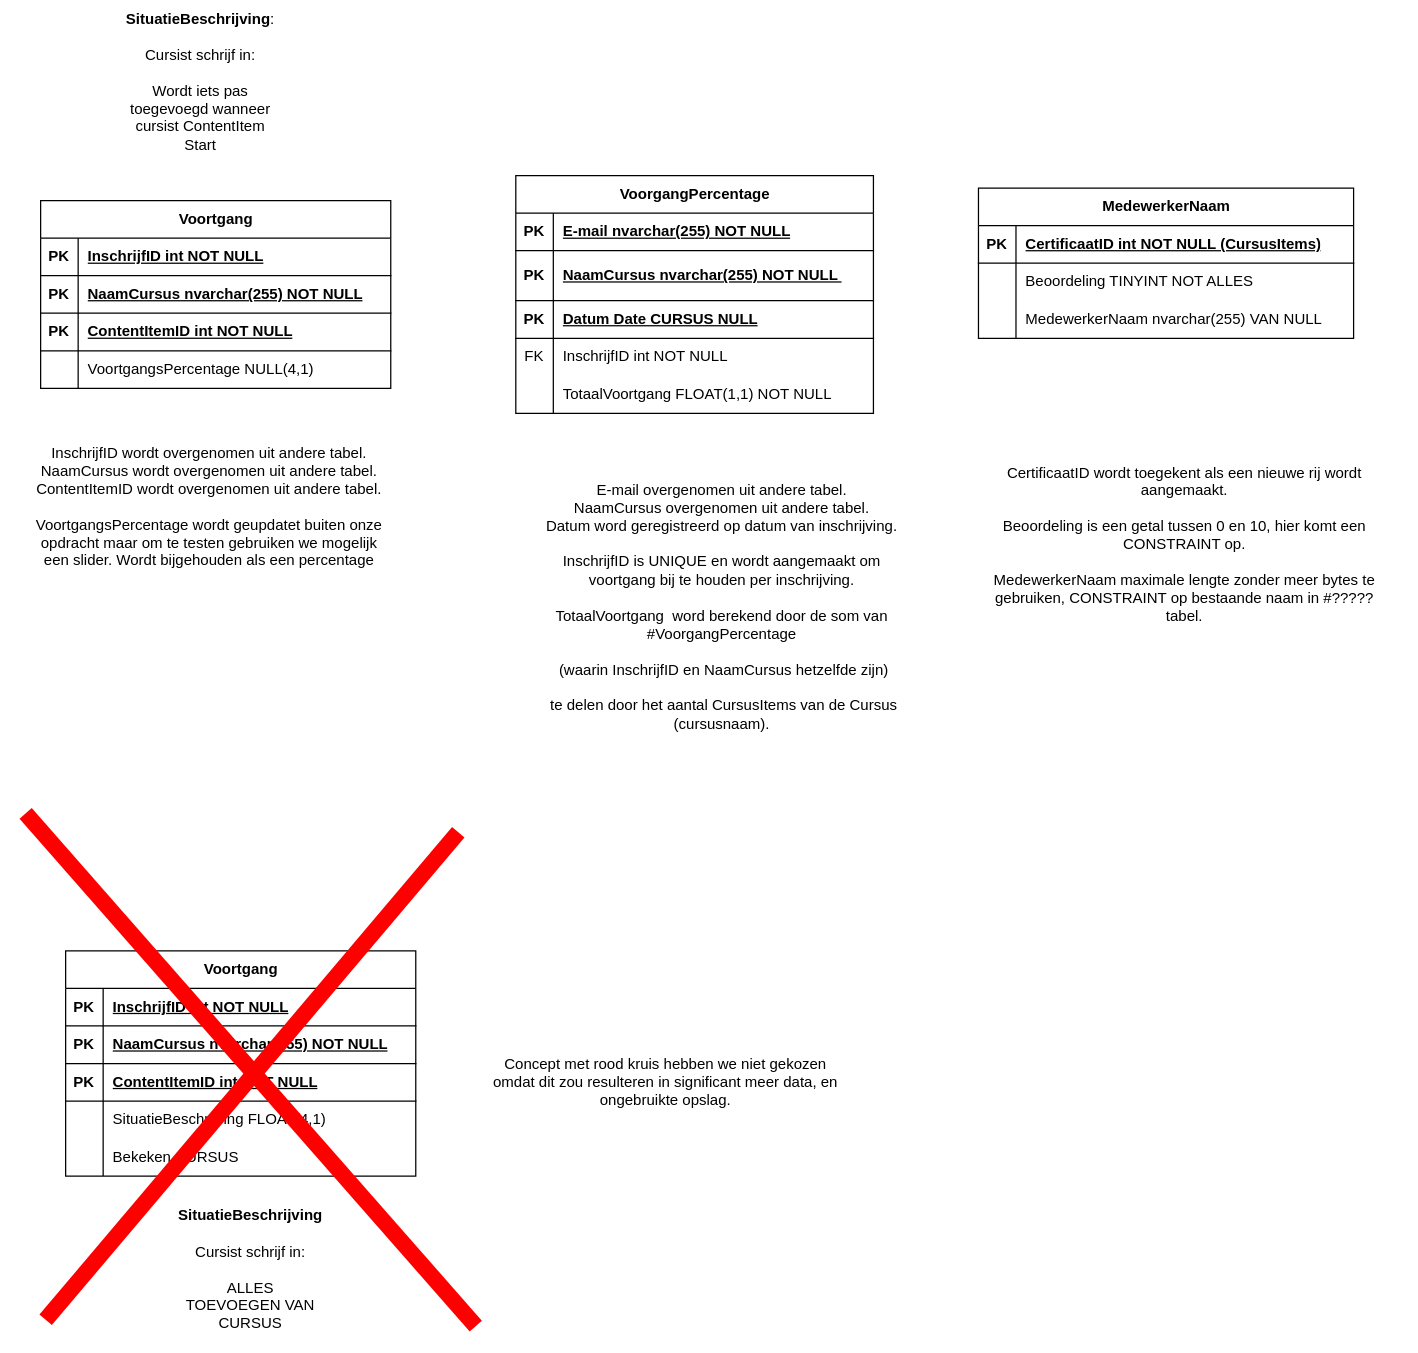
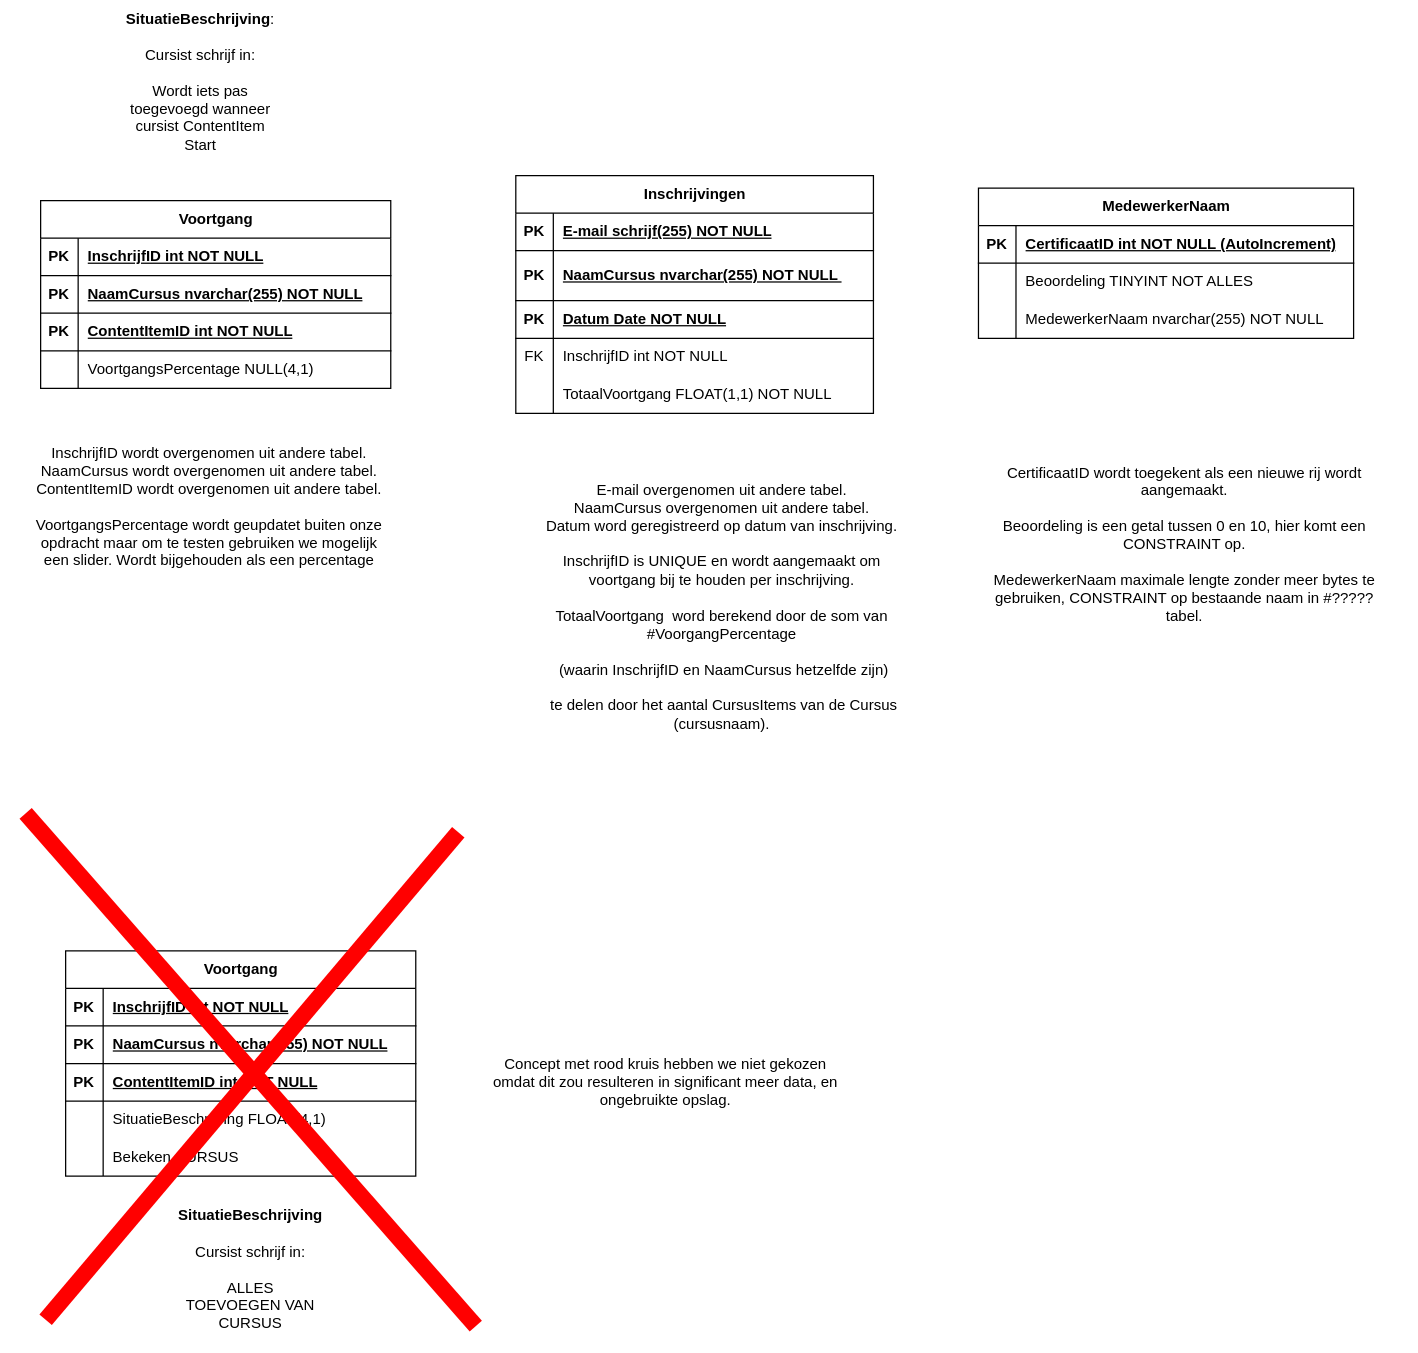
(695, 194) -> (695, 194)
(675, 232) -> (669, 232)
(1180, 244) -> (1188, 244)
(650, 319) -> (637, 319)
(1175, 319) -> (1175, 319)
